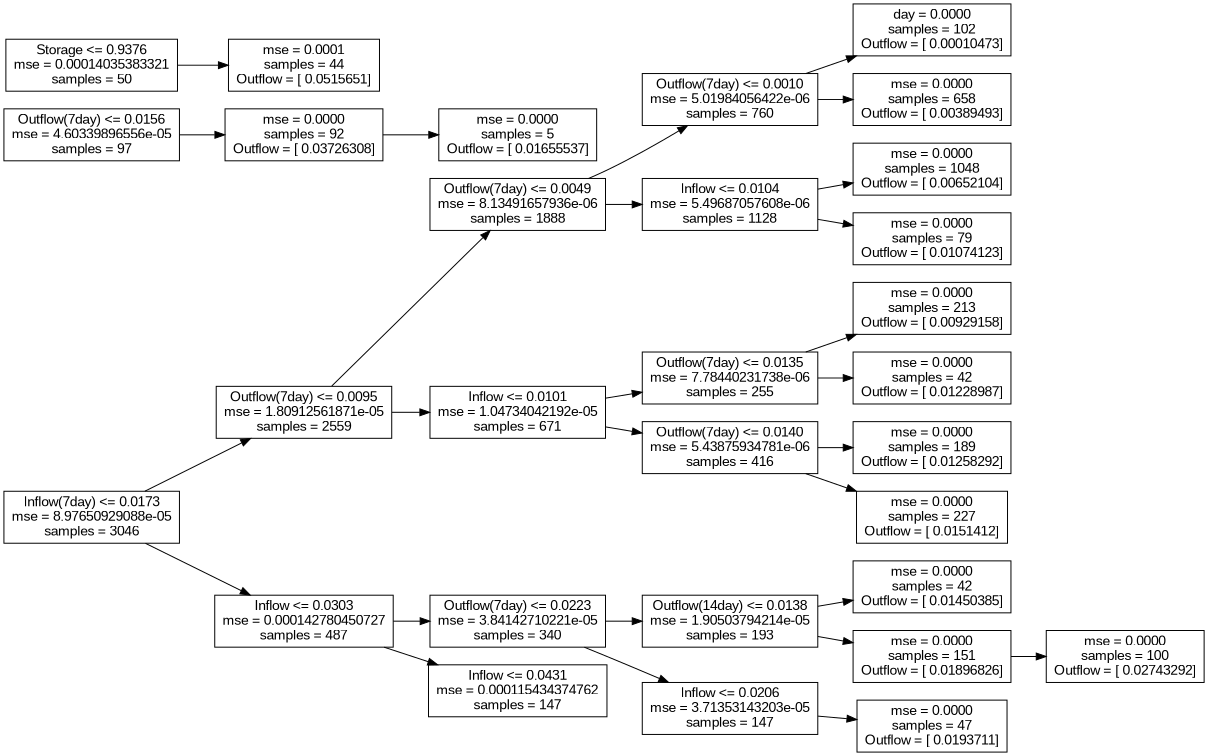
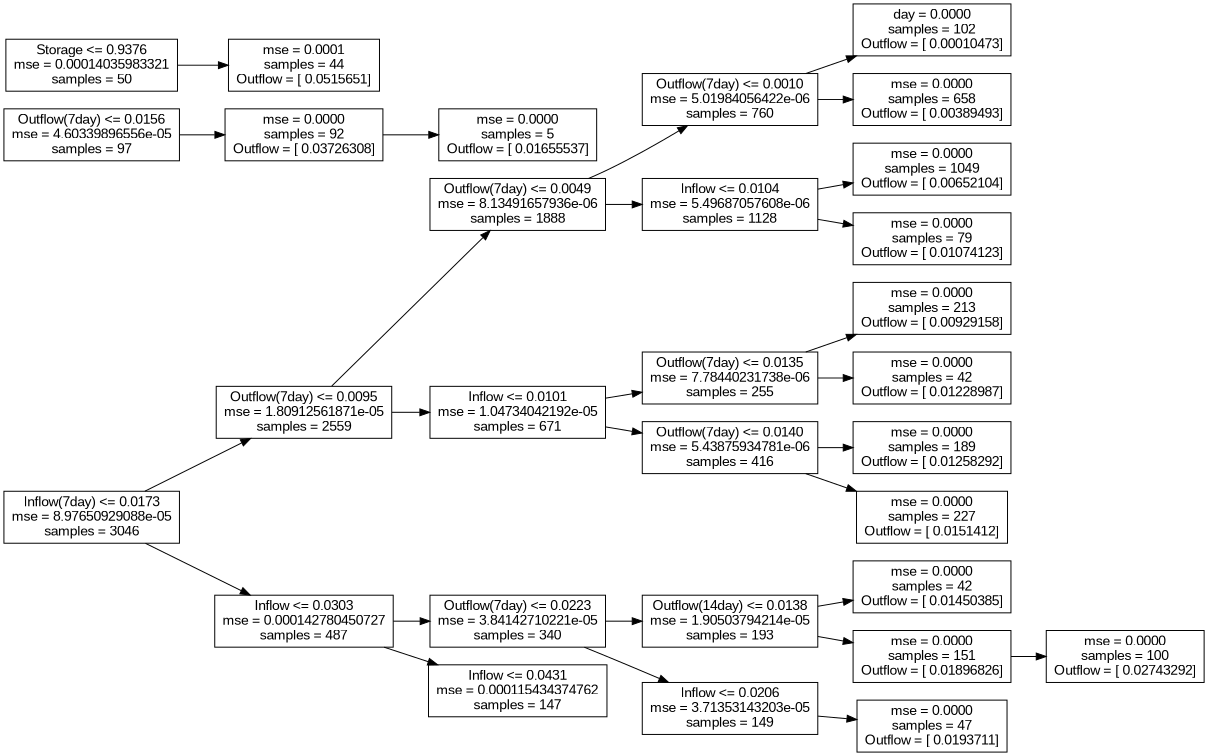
(92, 65) -> (92, 65)
(932, 169) -> (932, 169)
(730, 708) -> (730, 708)
